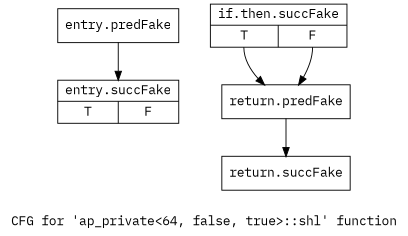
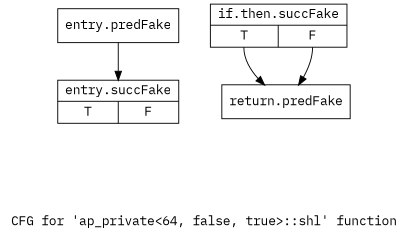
(286, 173) -> none
